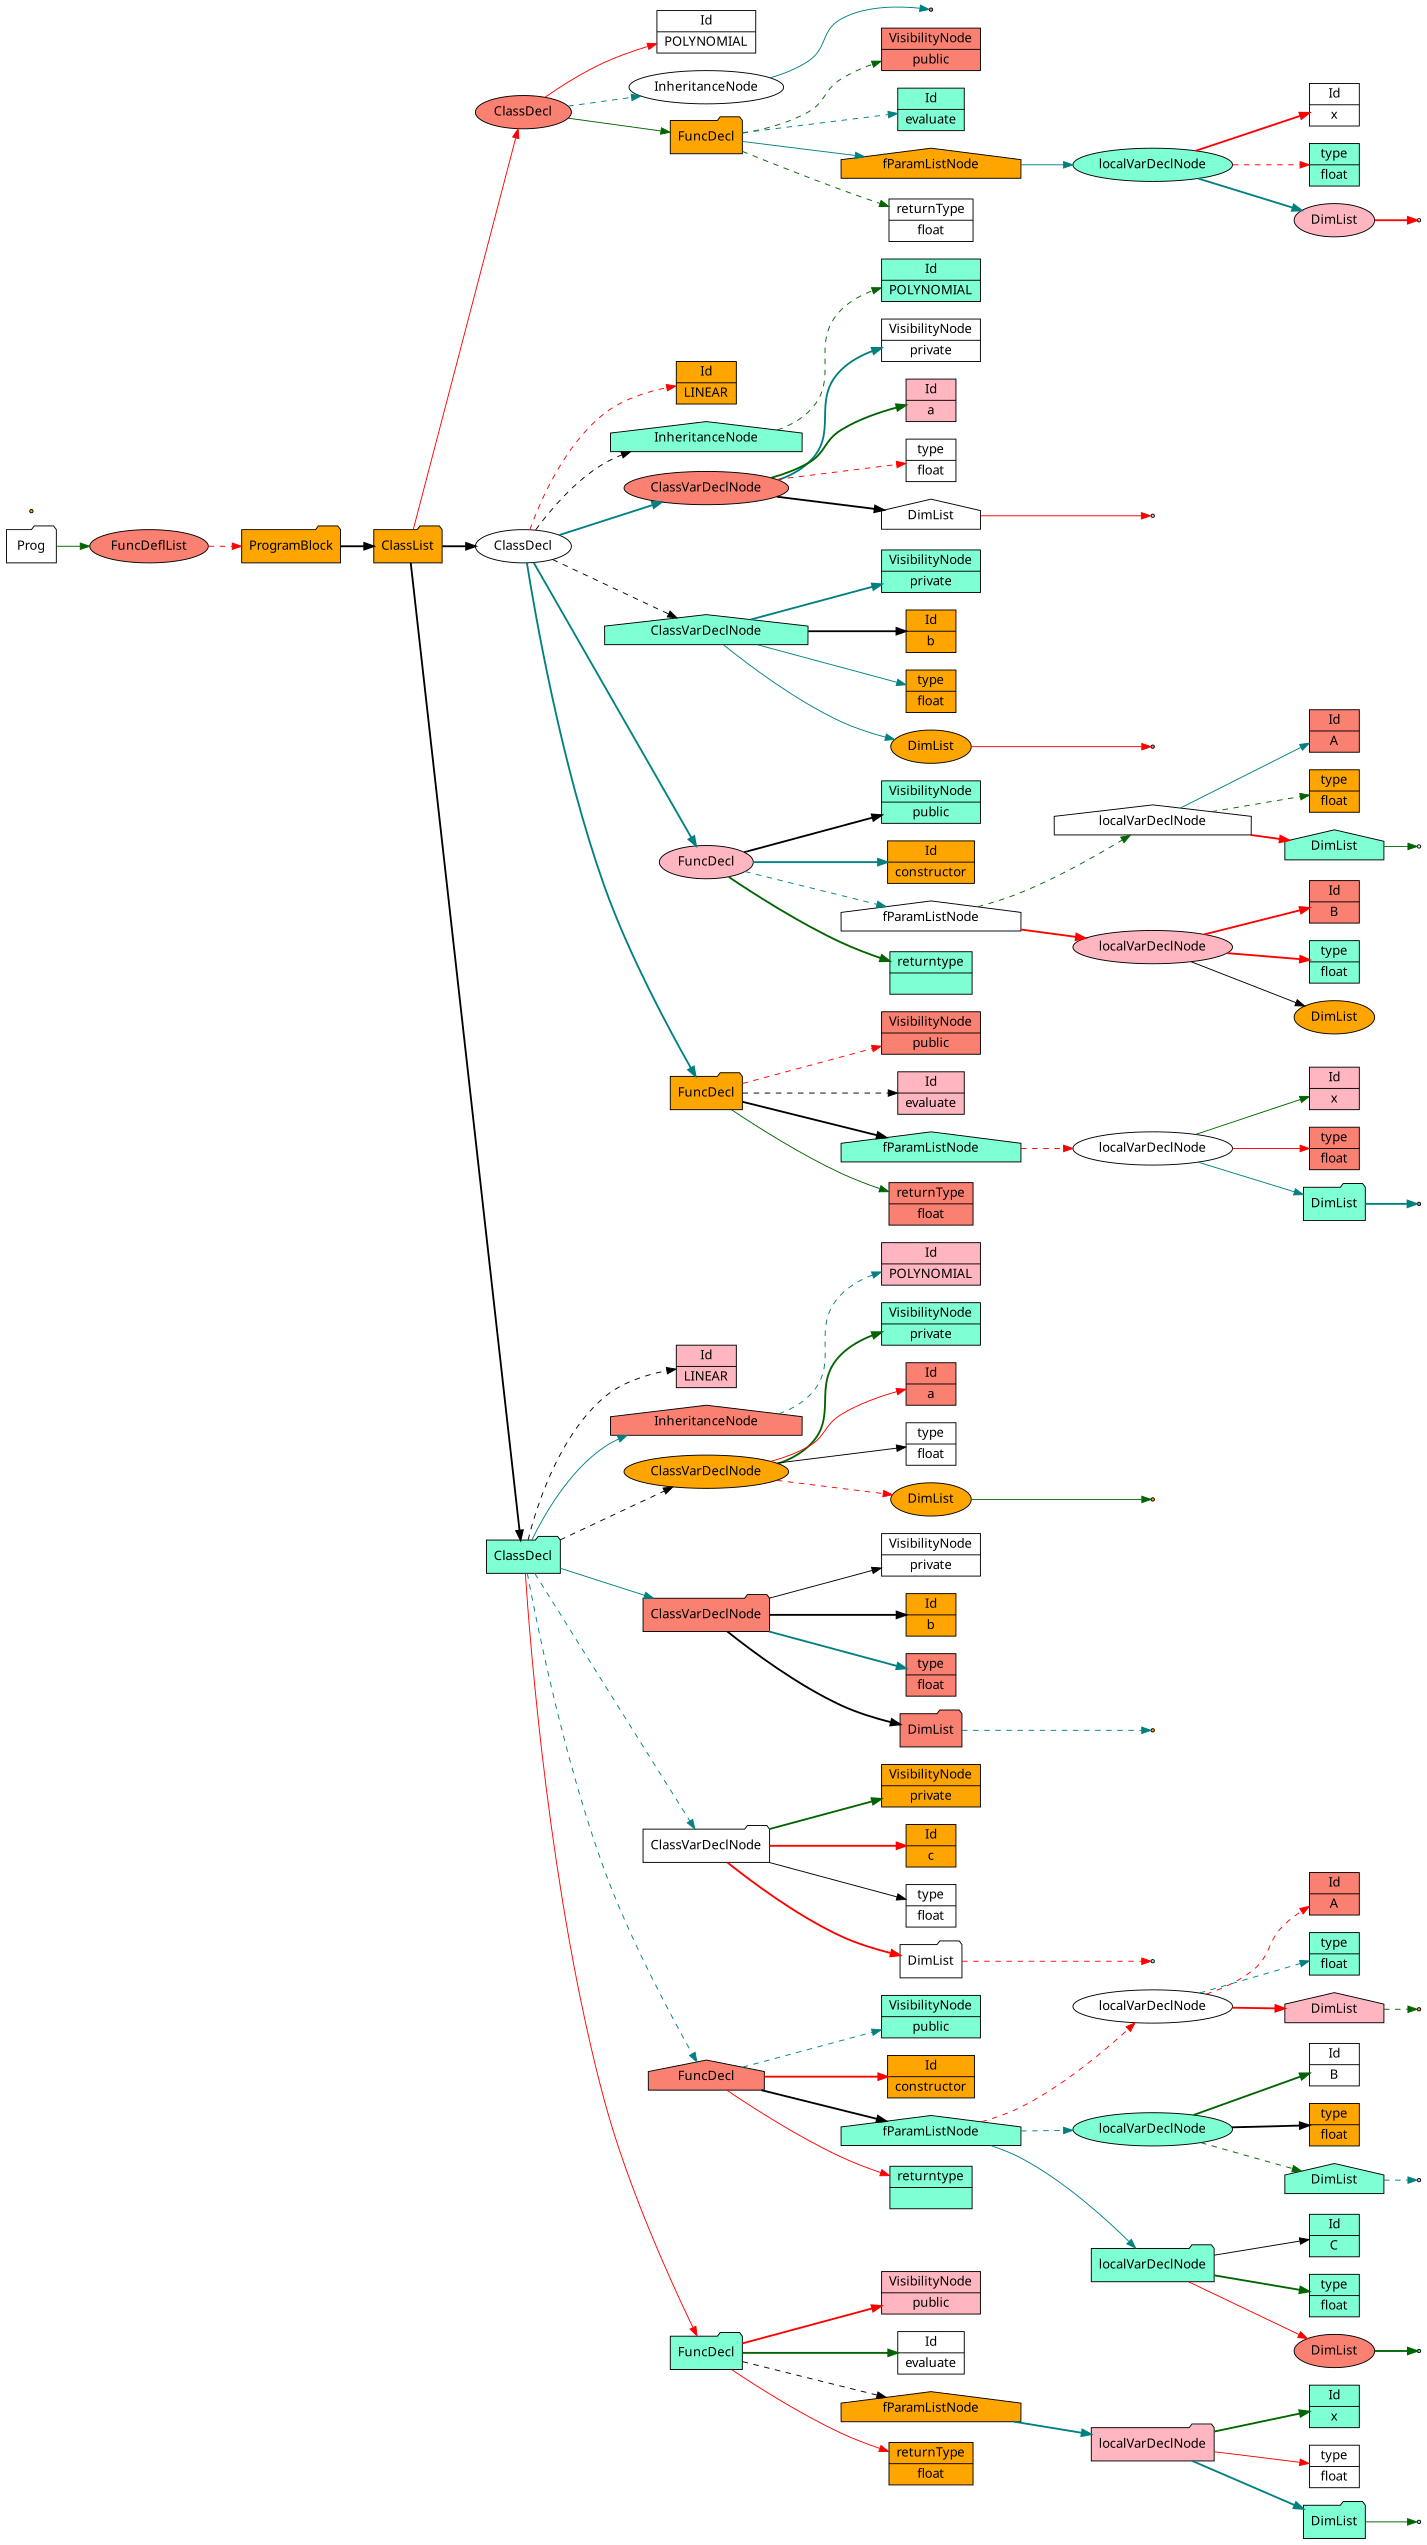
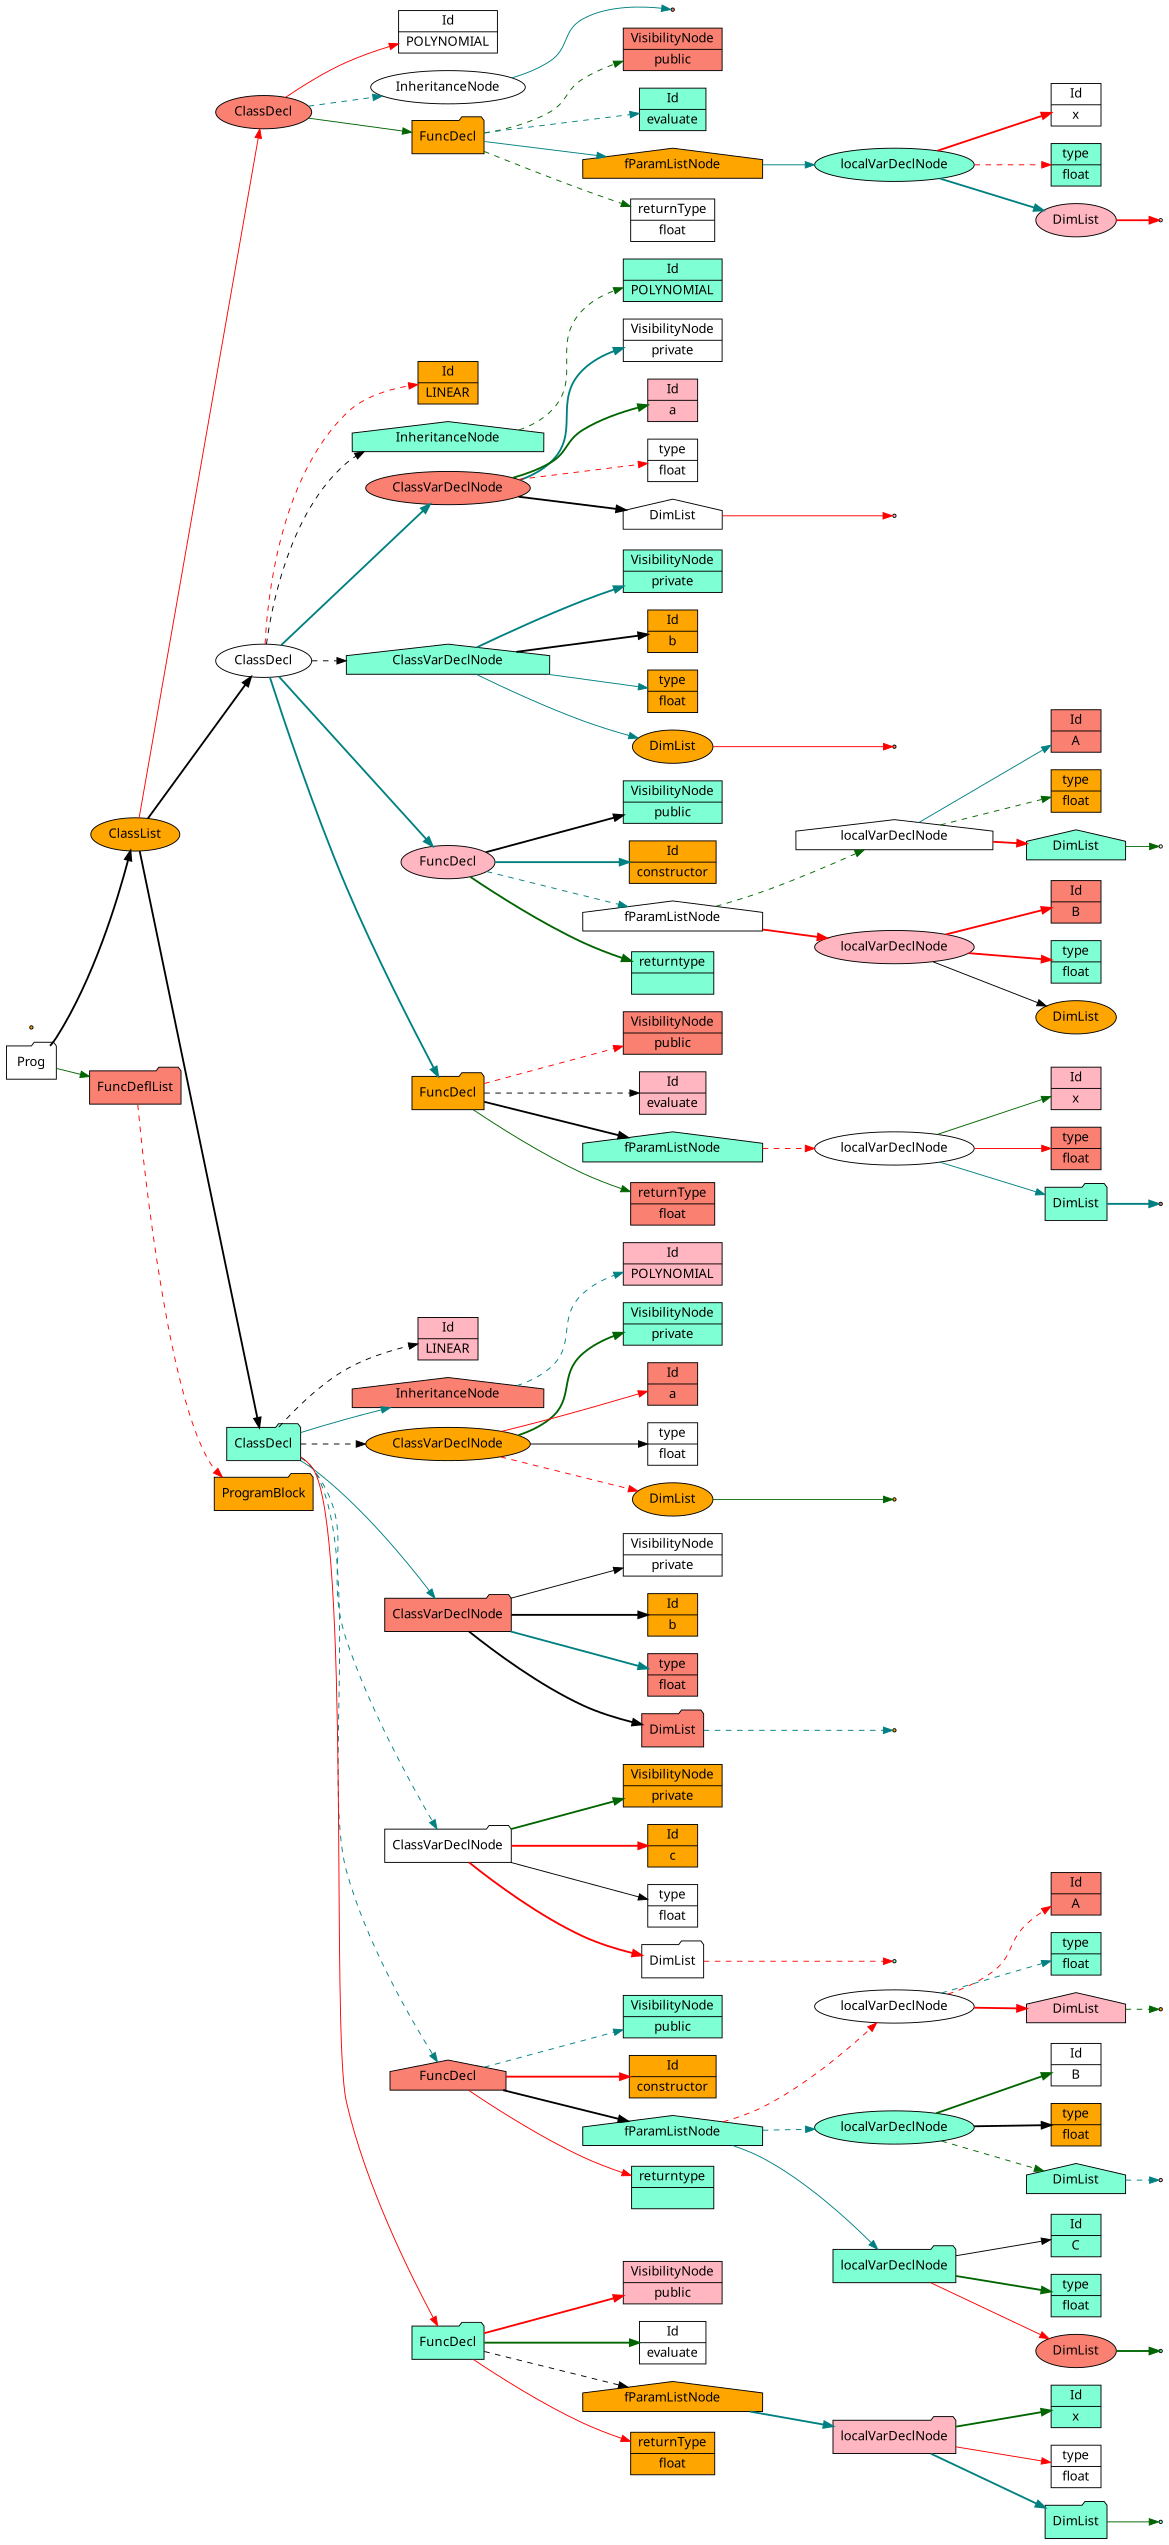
(149, 546) -> (135, 1087)
(352, 546) -> (97, 956)
(408, 546) -> (135, 834)
